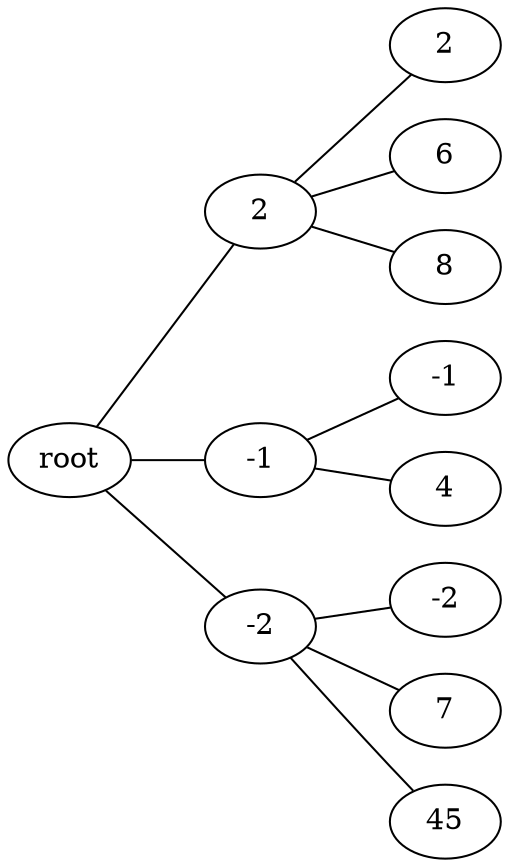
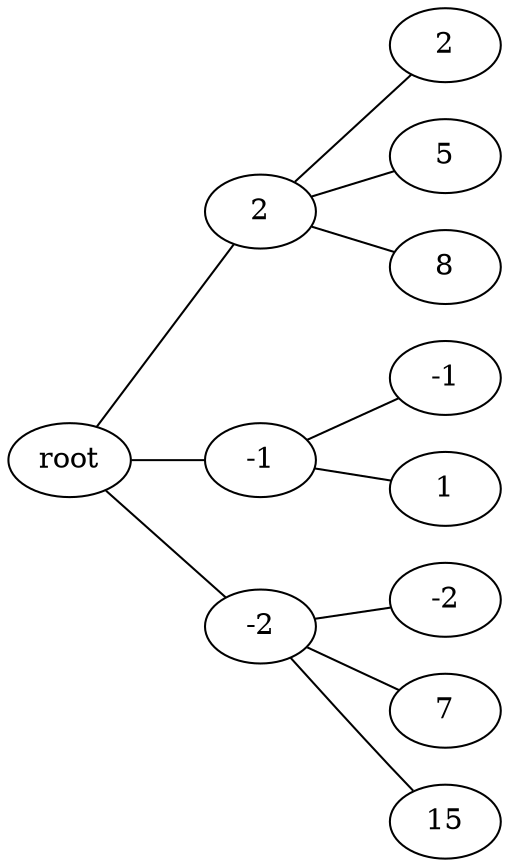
(445, 156) -> (445, 156)
(445, 489) -> (445, 489)
(445, 822) -> (445, 822)
